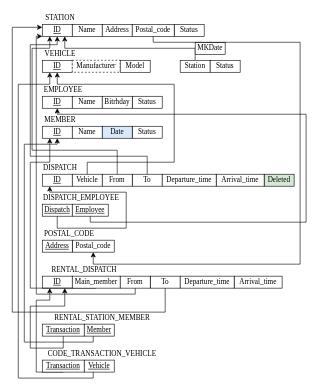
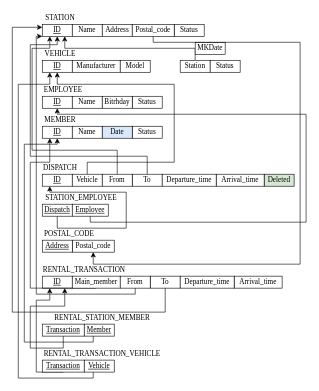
(96, 66) -> (96, 66)
(81, 198) -> (81, 198)
(84, 270) -> (84, 270)
(102, 354) -> (102, 354)
